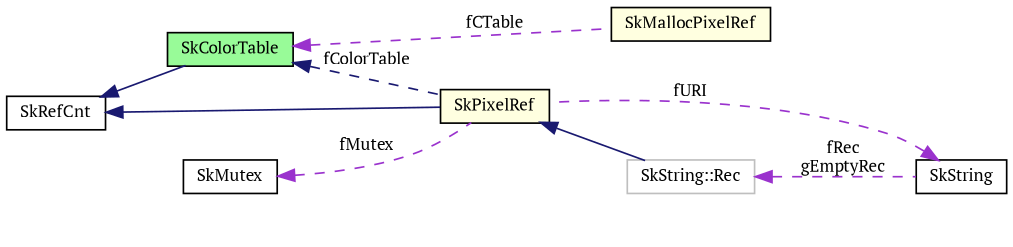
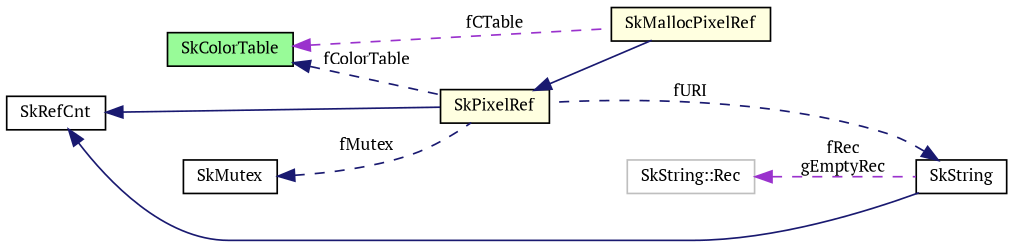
(151, 78) -> (484, 240)
(740, 106) -> (740, 106)
(601, 144) -> (601, 62)
(387, 162) -> (387, 162)
